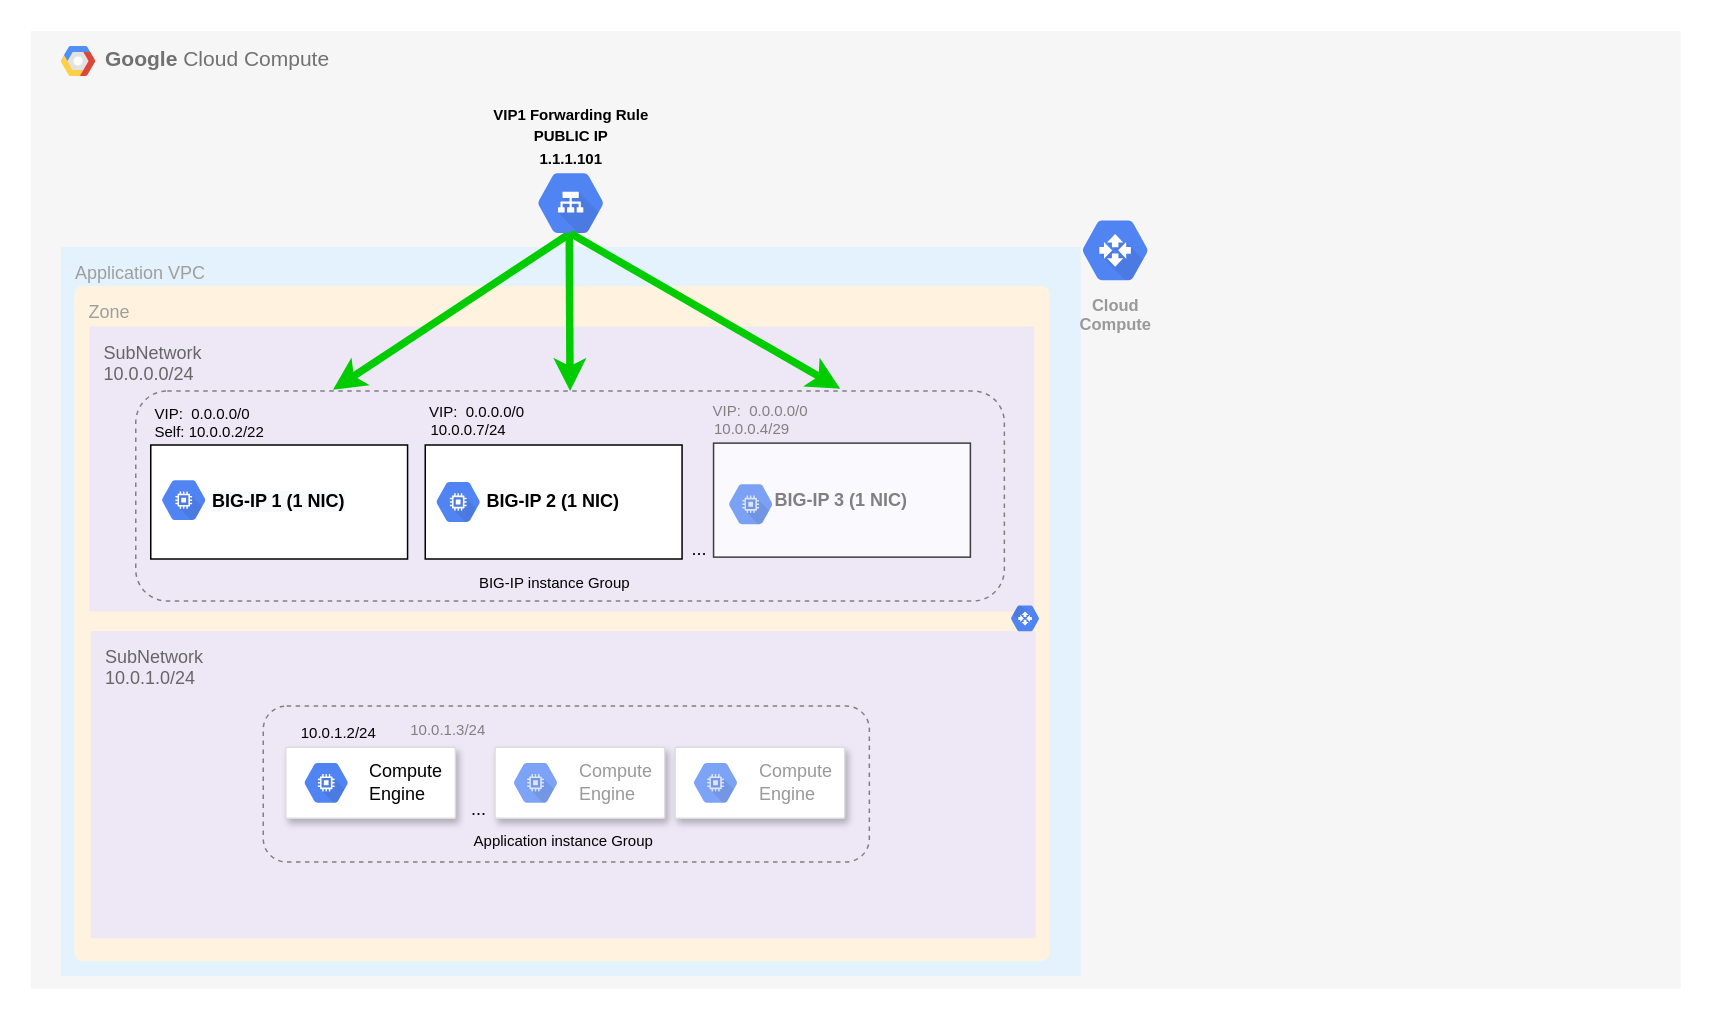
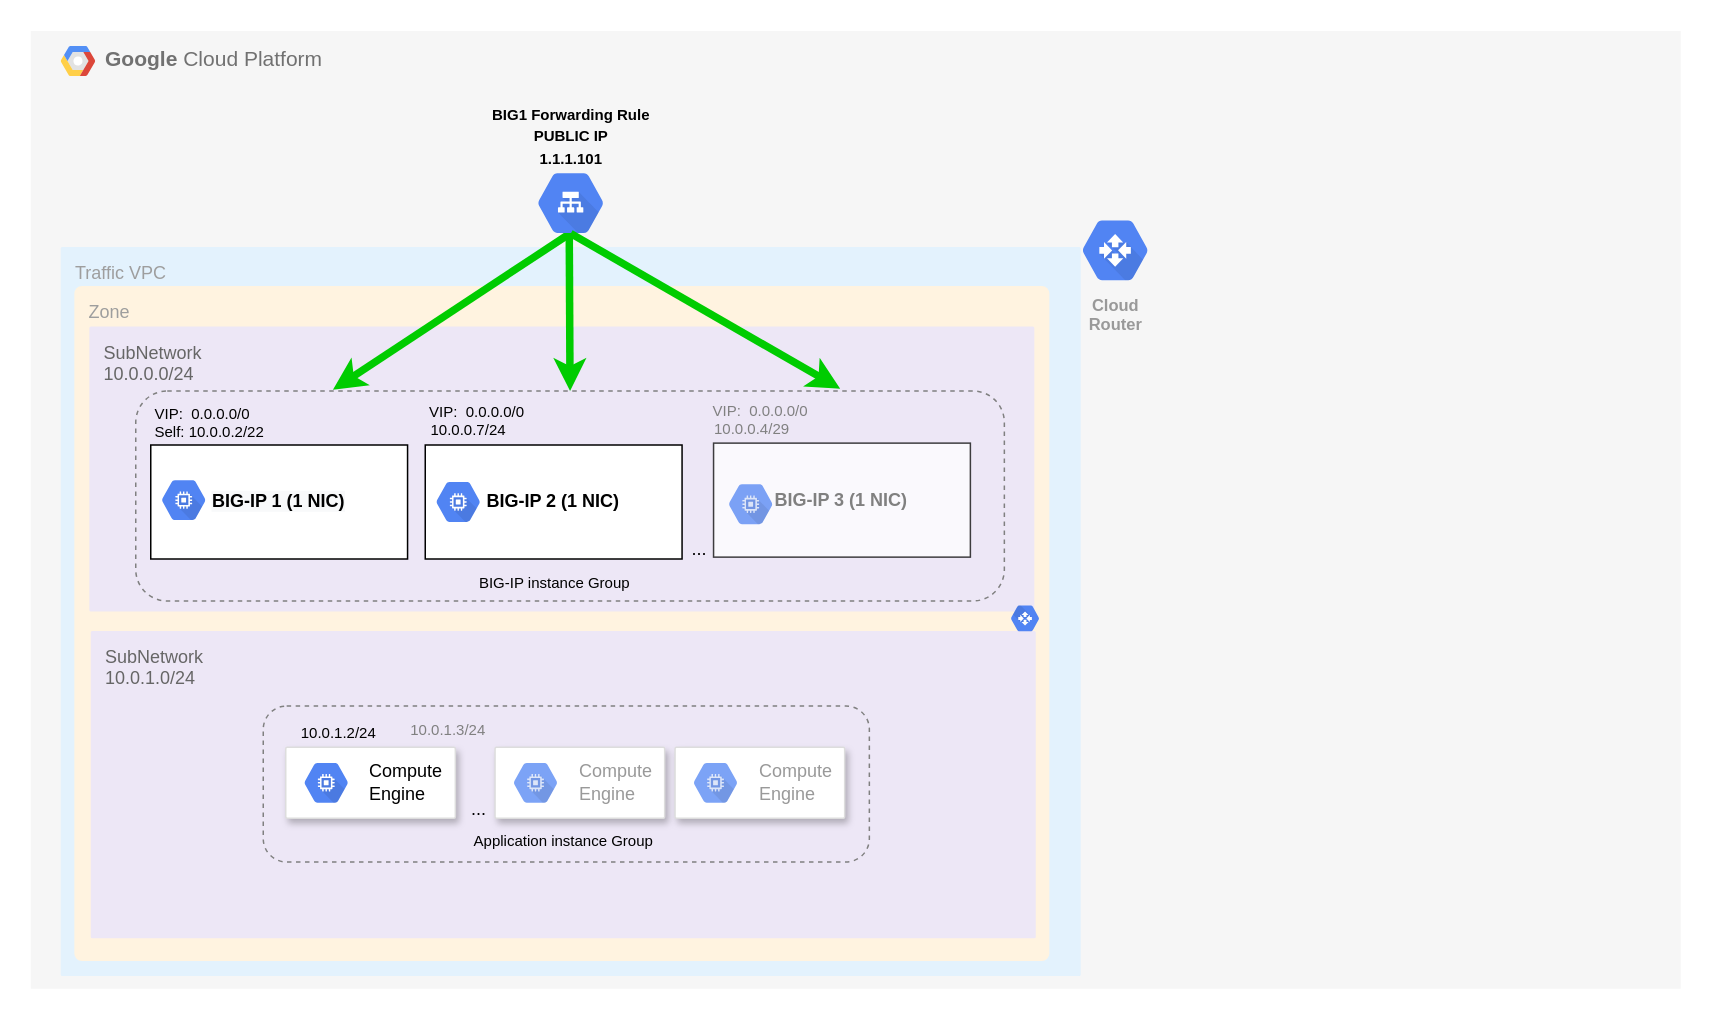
(212, 60) -> (216, 60)
(572, 136) -> (572, 136)
(142, 274) -> (127, 274)
(1116, 316) -> (1116, 316)
